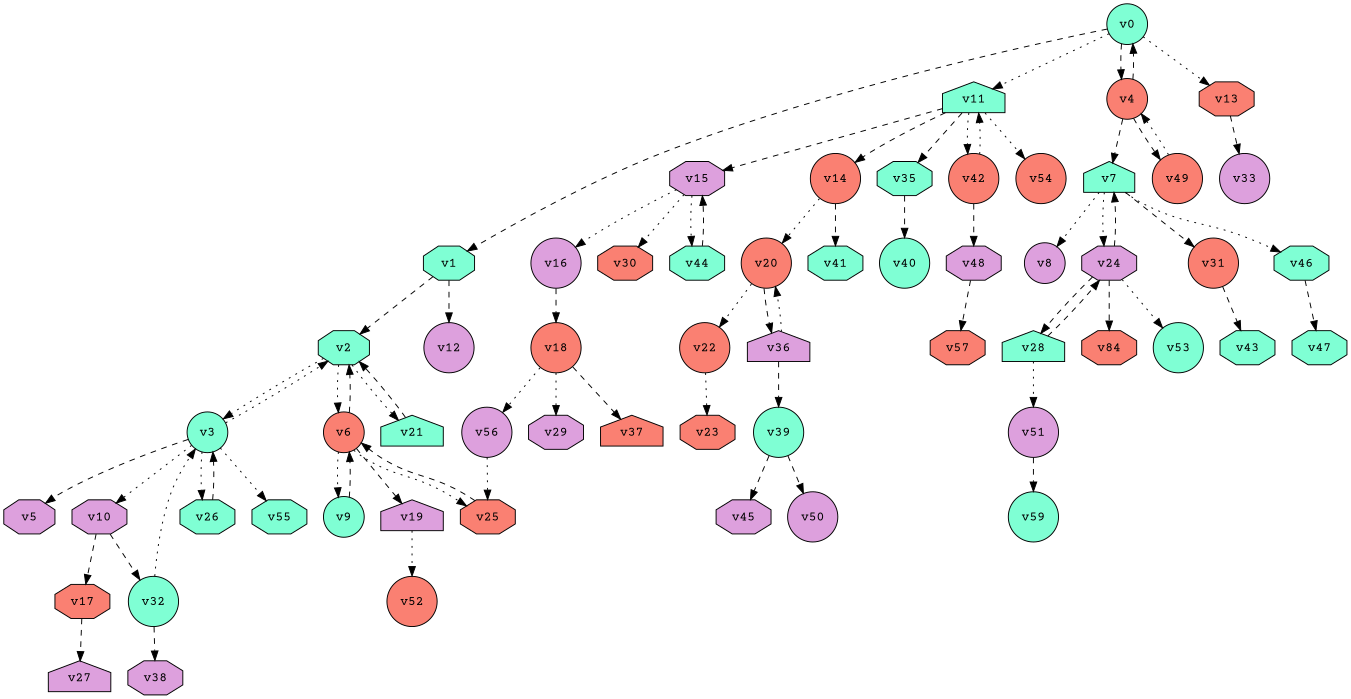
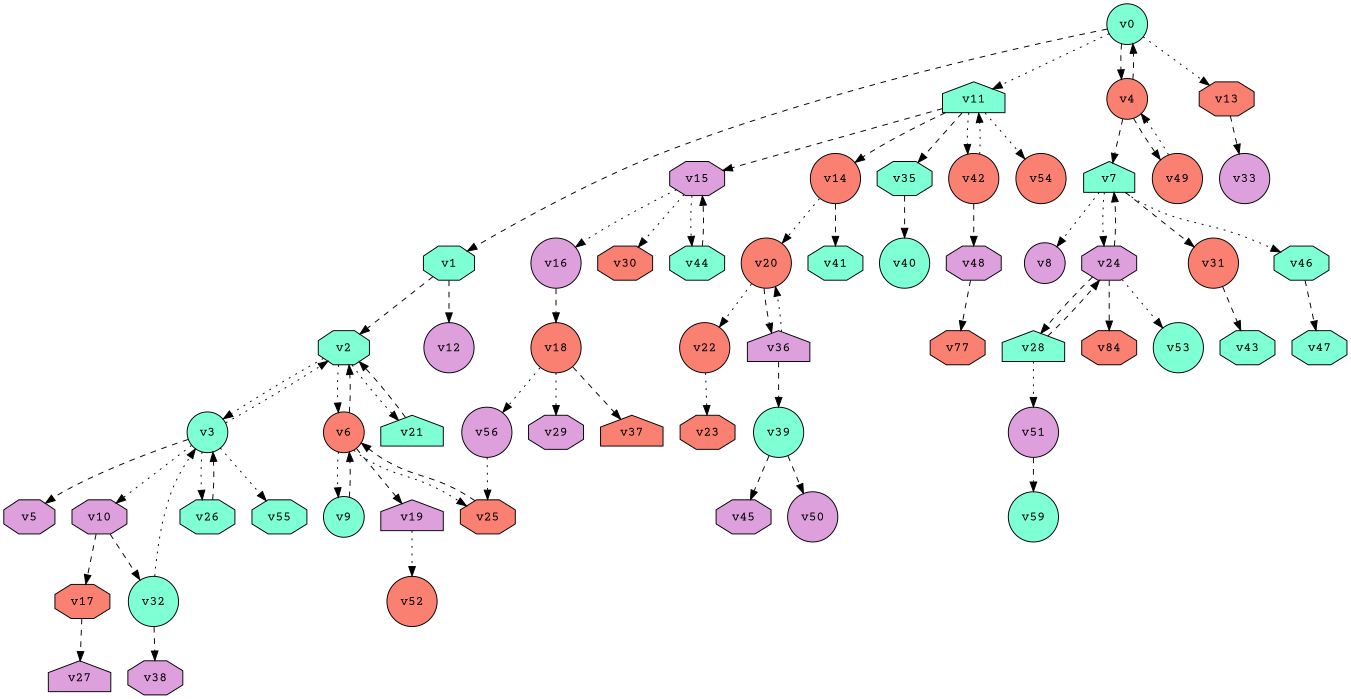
(958, 348) -> (958, 348)
